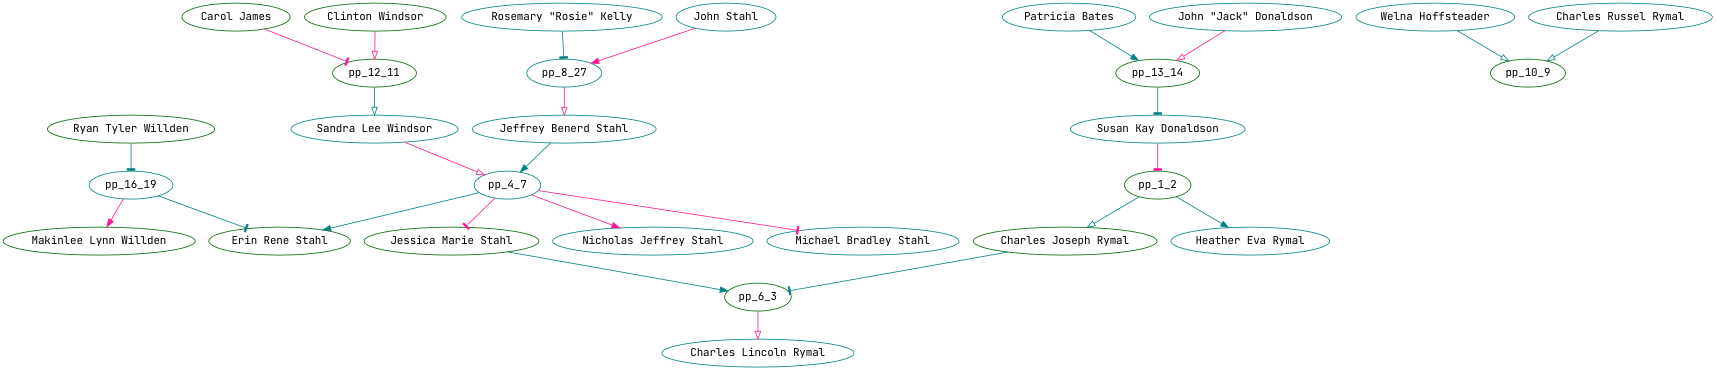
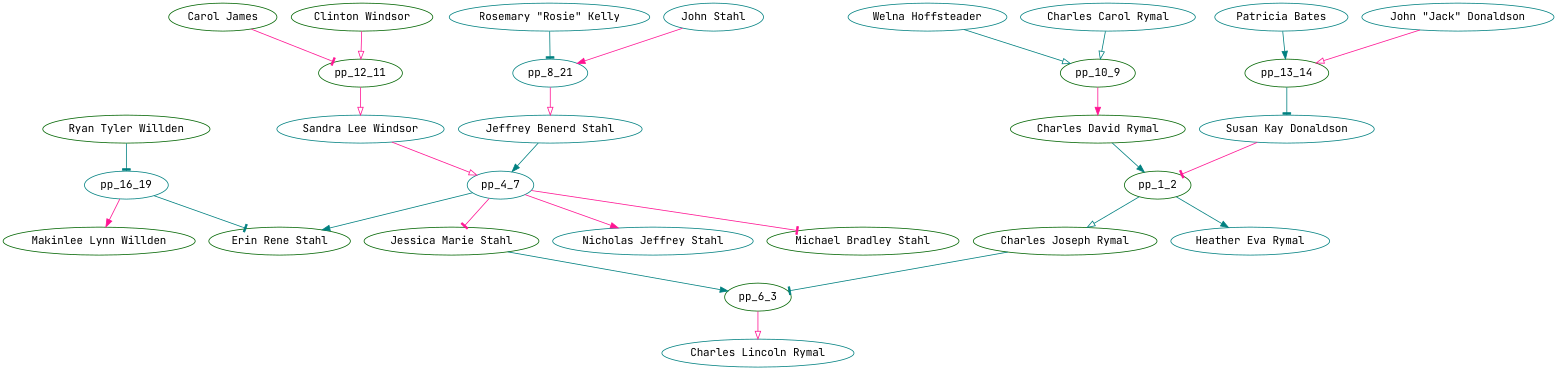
(1620, 17) -> (1108, 17)
(564, 73) -> (550, 73)
(374, 97) -> (360, 97)
none -> (1098, 129)
(863, 241) -> (863, 241)
